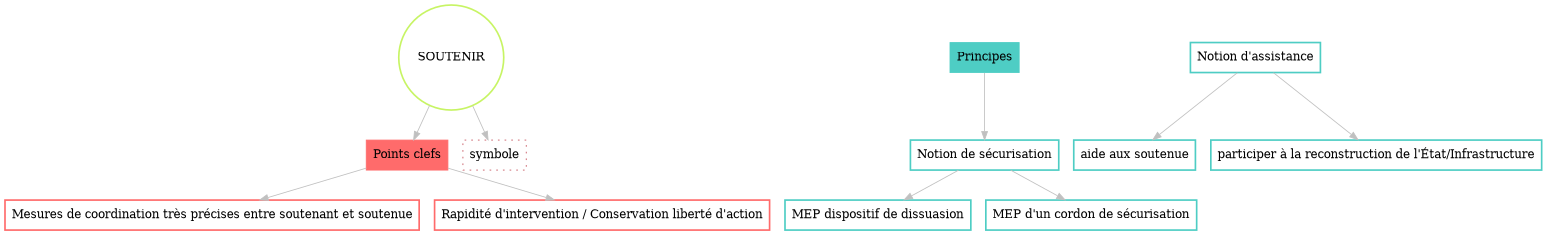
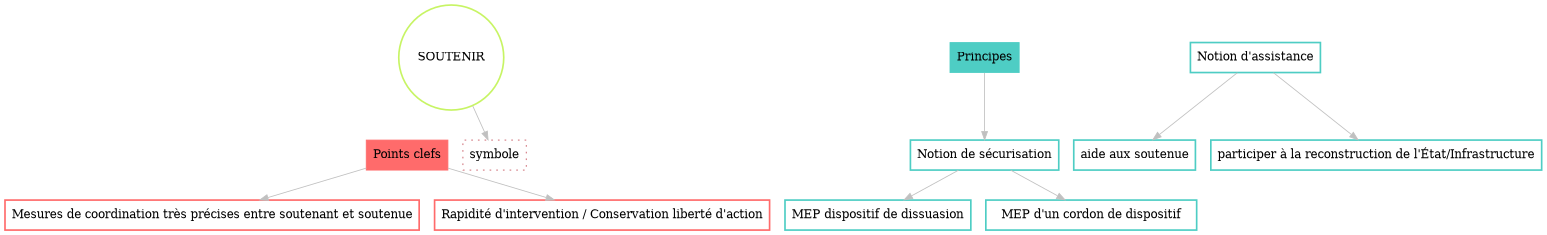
(423, 119) -> none
(1091, 215) -> (1091, 215)
